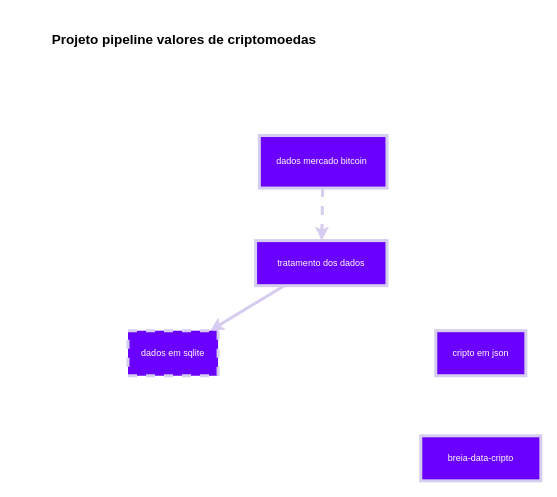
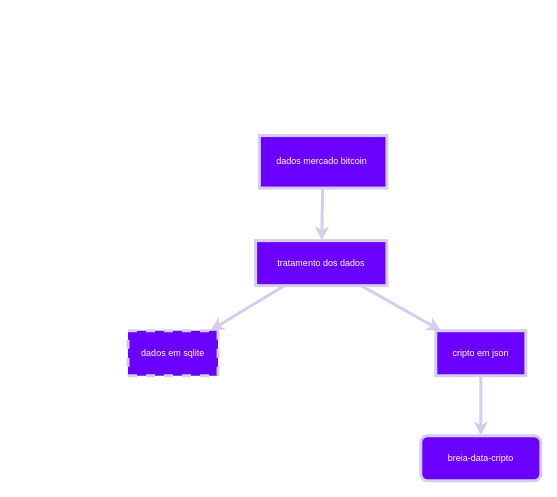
(184, 38) -> none
(322, 207) -> (322, 207)
none -> (397, 306)
none -> (480, 400)
(480, 458) -> (480, 458)
